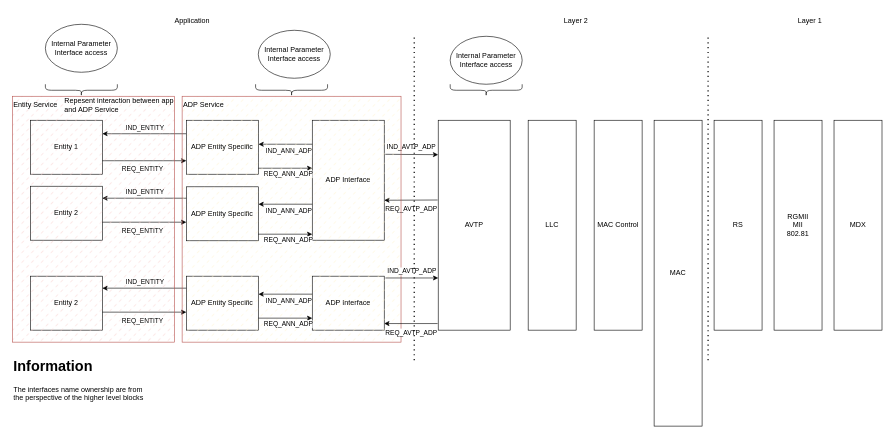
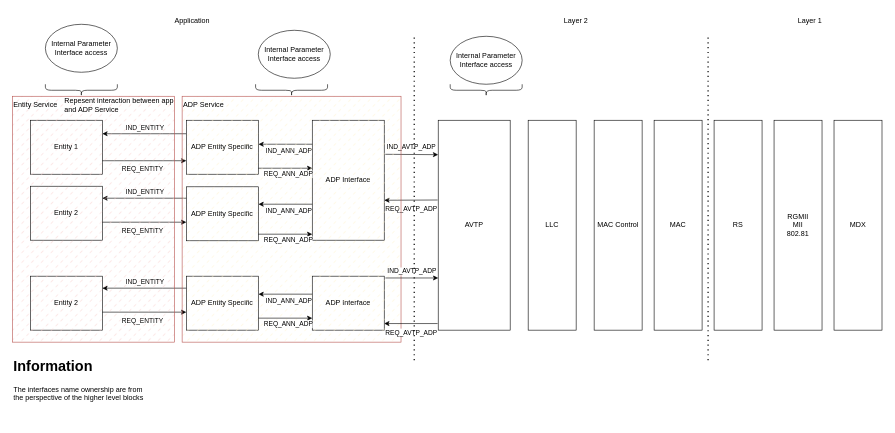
(678, 273) -> (678, 225)
